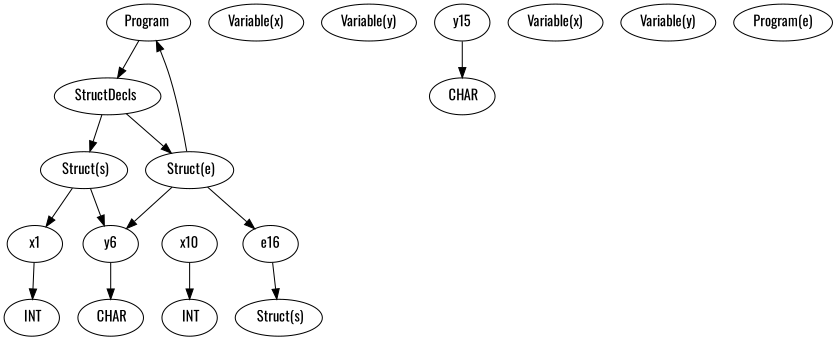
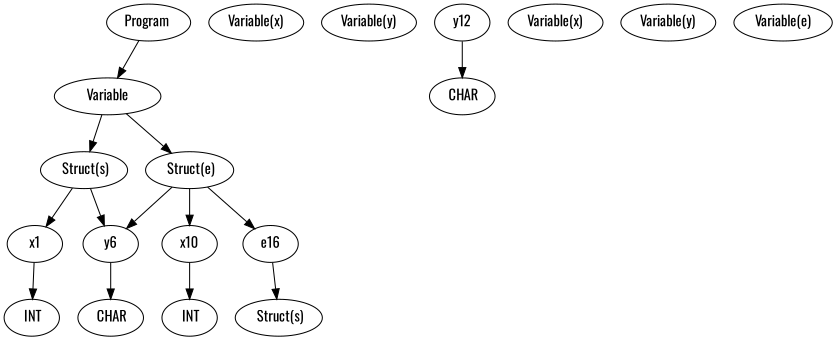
(462, 23) -> (462, 23)
(783, 23) -> (783, 23)
(108, 96) -> (108, 96)
(176, 100) -> (190, 202)
